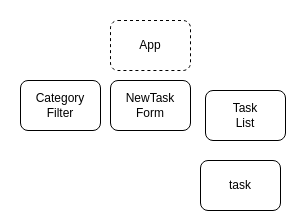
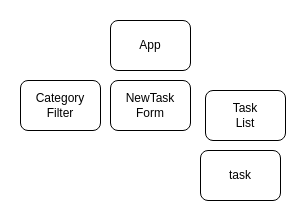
(151, 46) -> (151, 46)
(241, 186) -> (241, 176)
